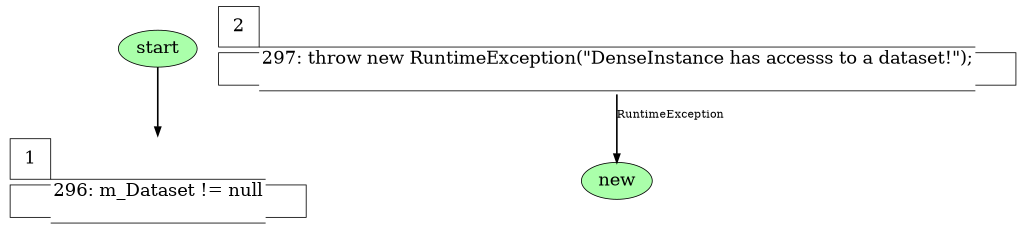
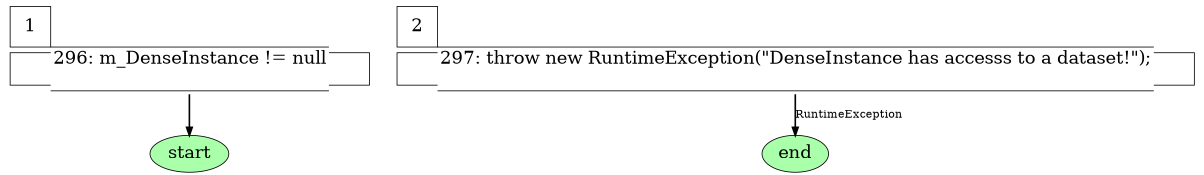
(158, 97) -> (189, 111)
(617, 181) -> (795, 154)
(158, 191) -> (190, 58)
